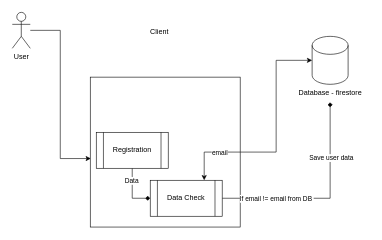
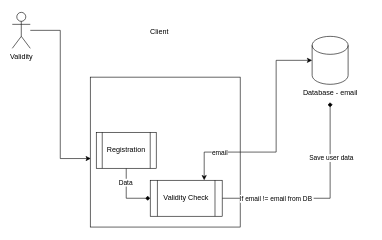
(22, 57) -> (22, 57)
(331, 93) -> (331, 93)
(132, 150) -> (126, 150)
(186, 198) -> (186, 198)
